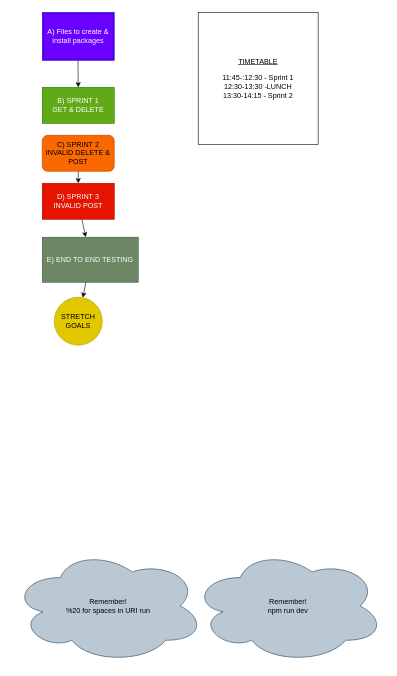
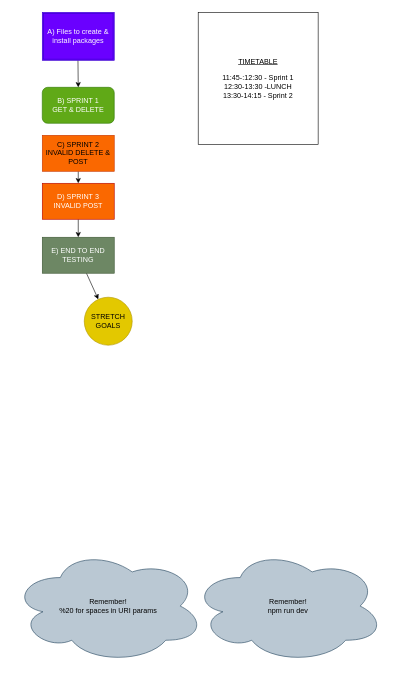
(78, 105) -> (78, 105)
(78, 153) -> (78, 153)
(78, 201) -> (78, 201)
(90, 260) -> (78, 255)
(78, 321) -> (108, 321)
(108, 606) -> (108, 606)
